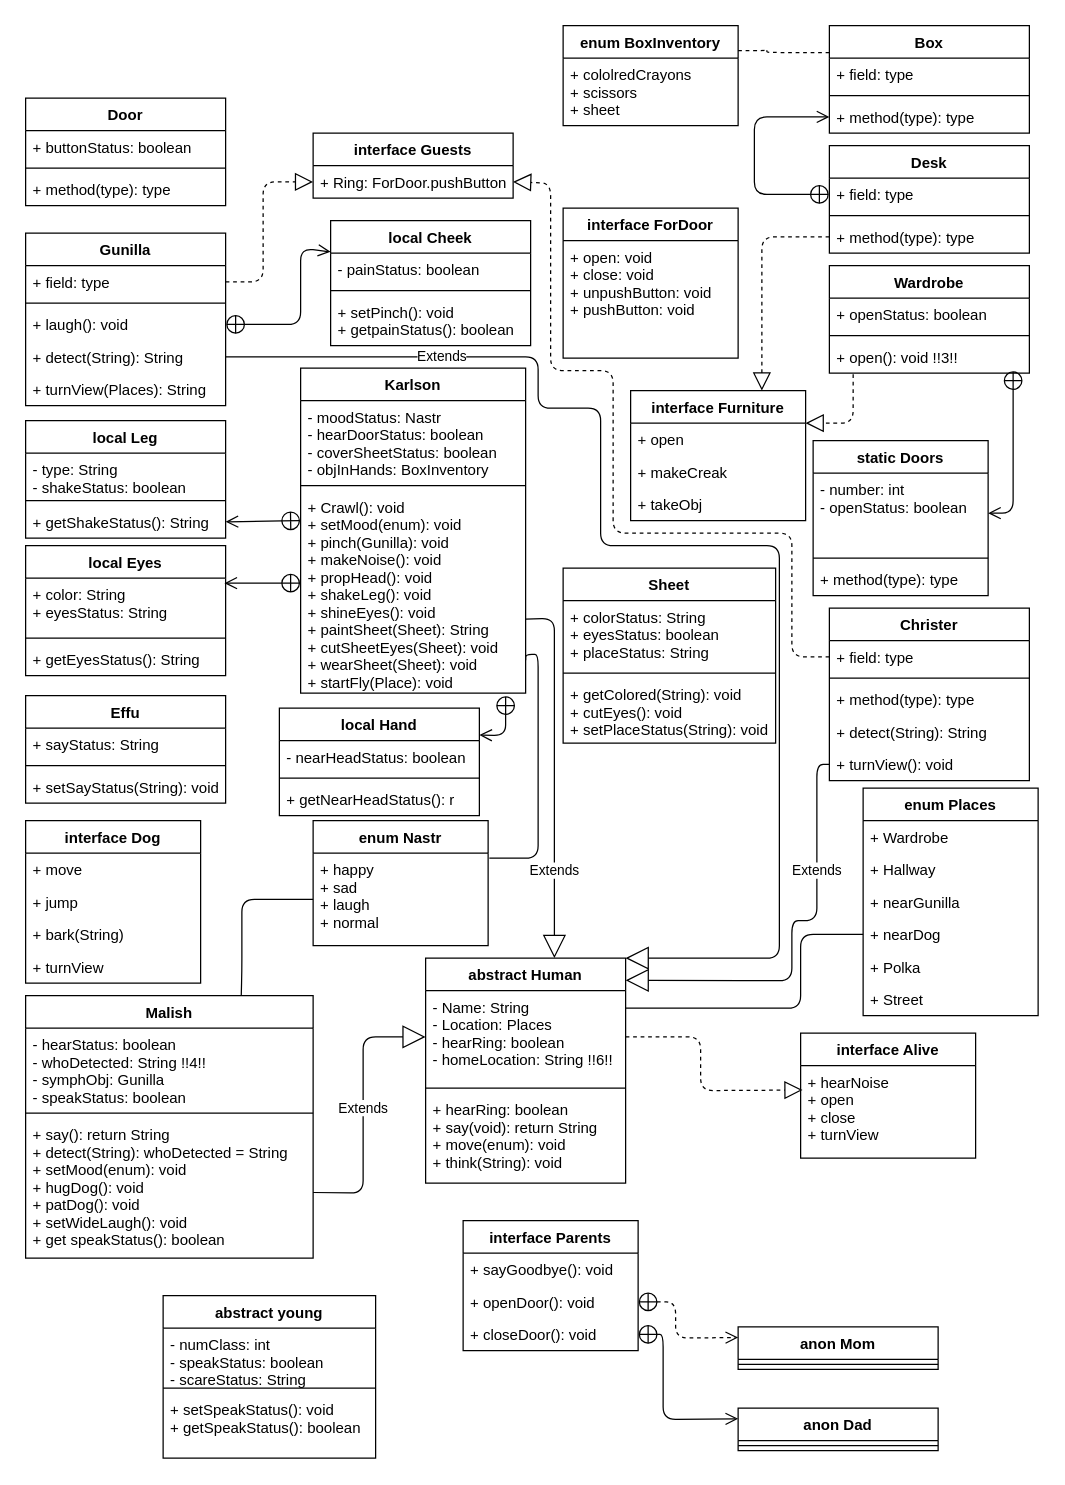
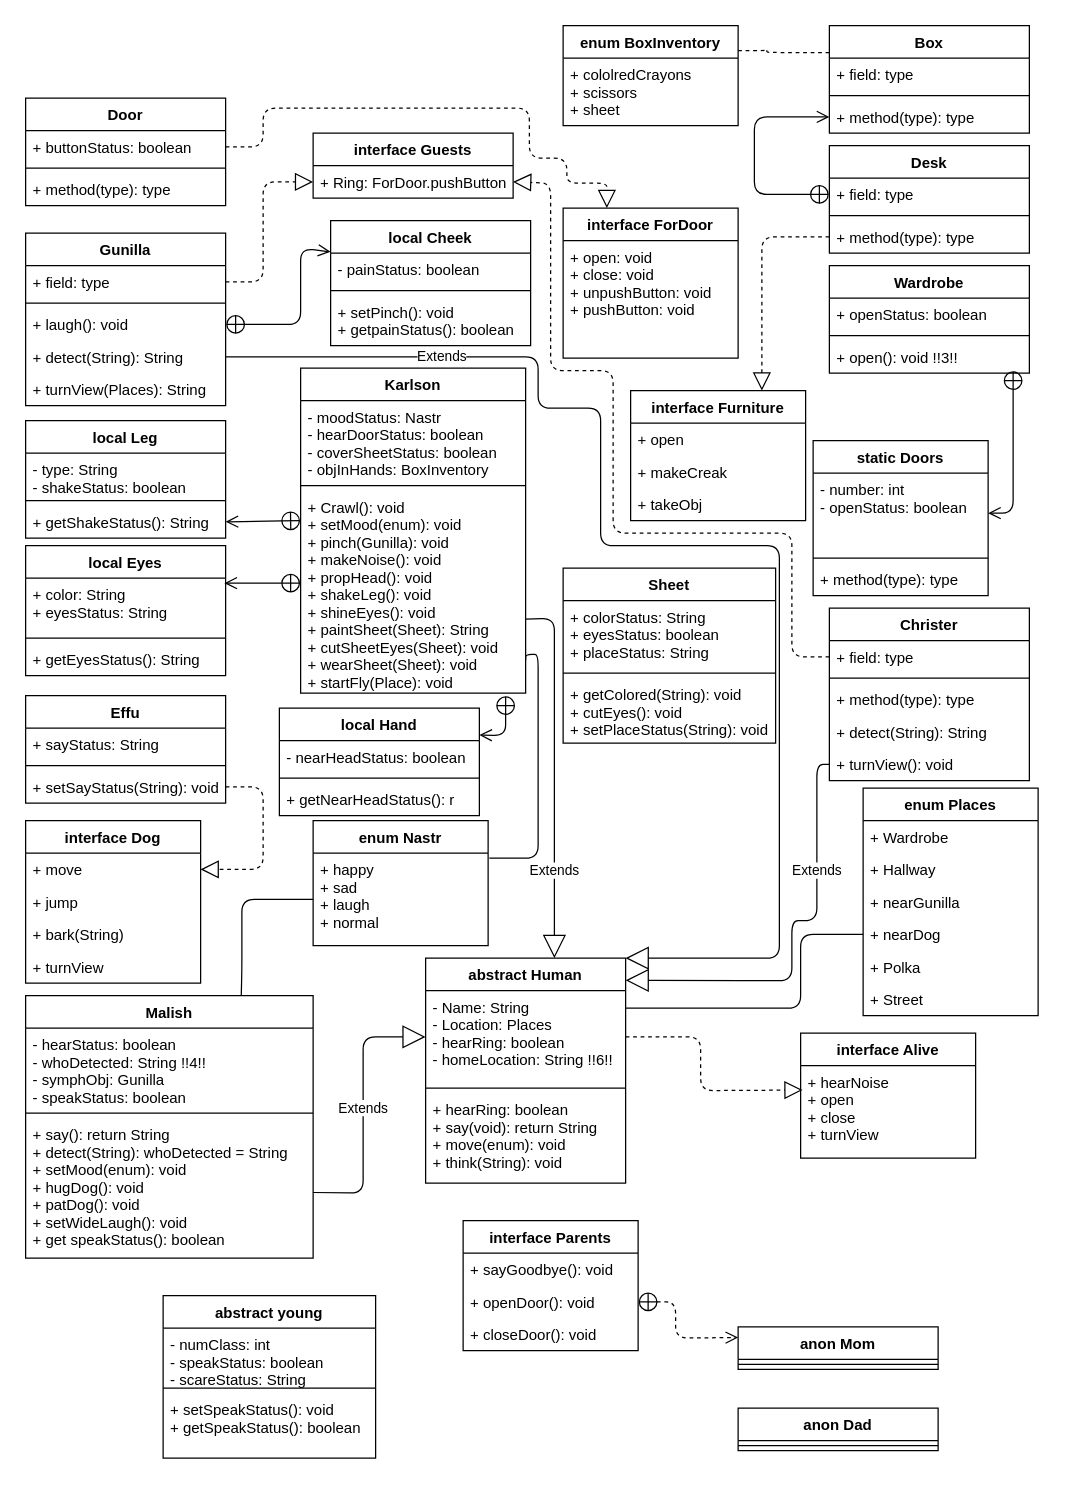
none -> (427, 108)
(853, 410) -> none
none -> (263, 832)
(663, 1406) -> none
